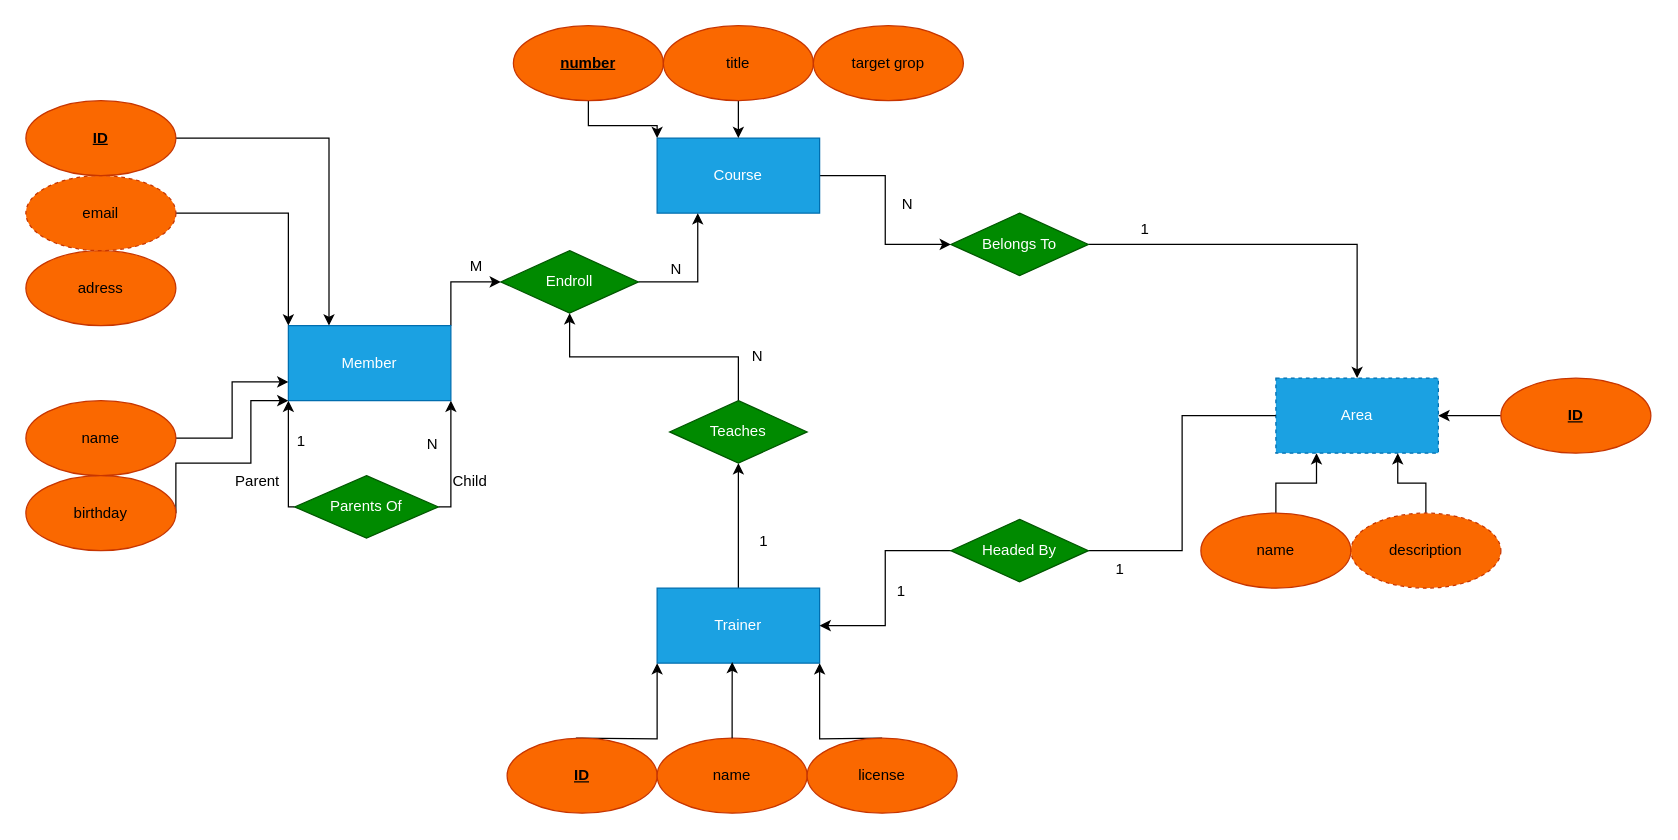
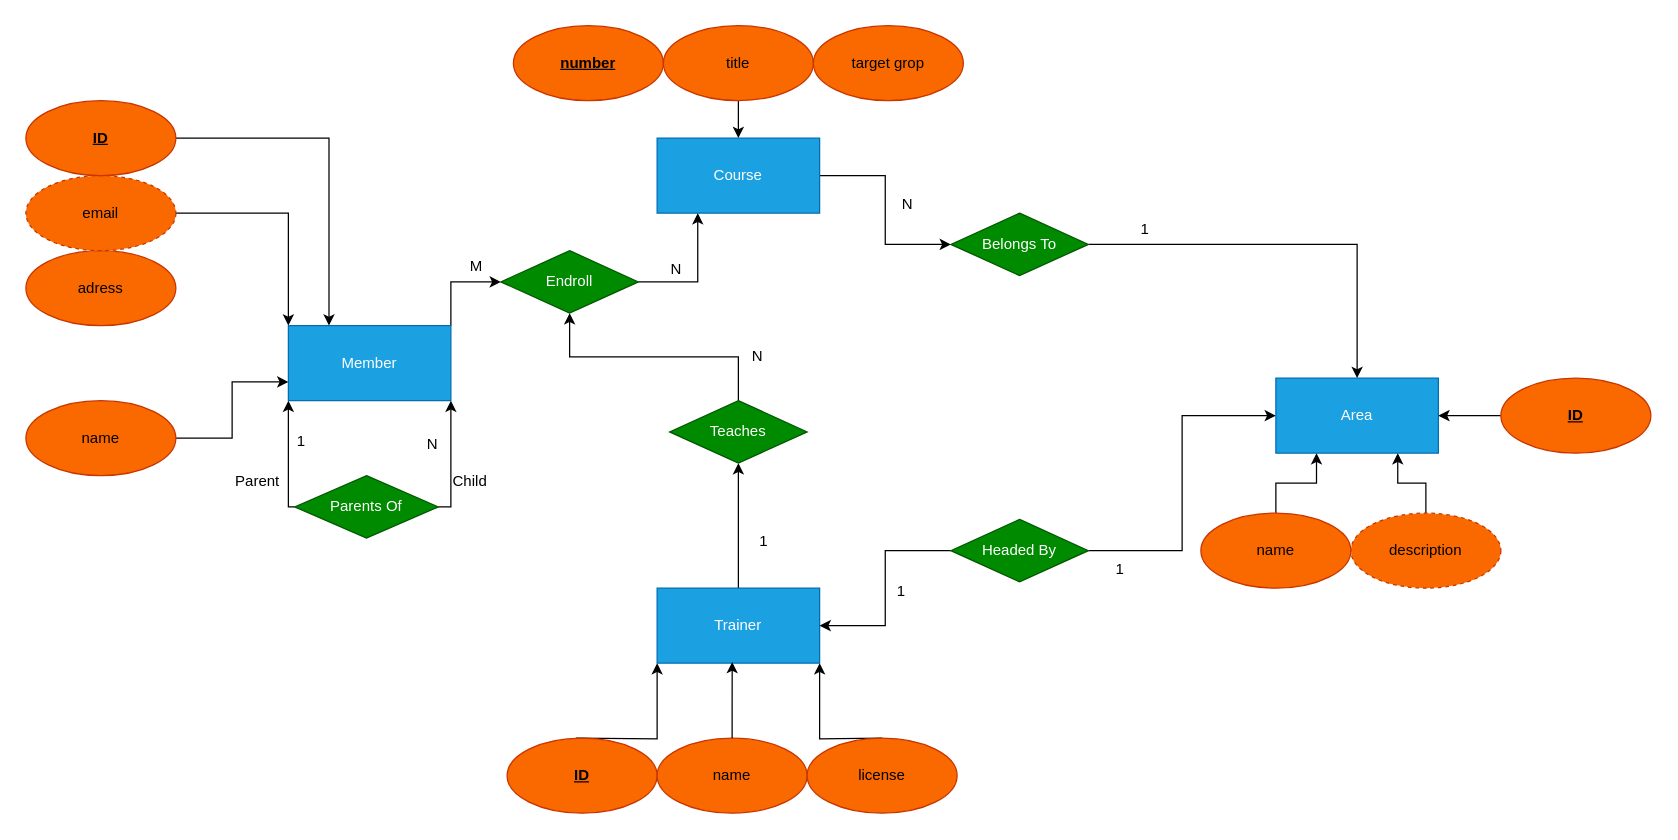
(611, 126) -> none
(1270, 416) -> (1266, 416)
(1357, 416) -> (1357, 416)
(234, 463) -> none
(101, 513) -> none
